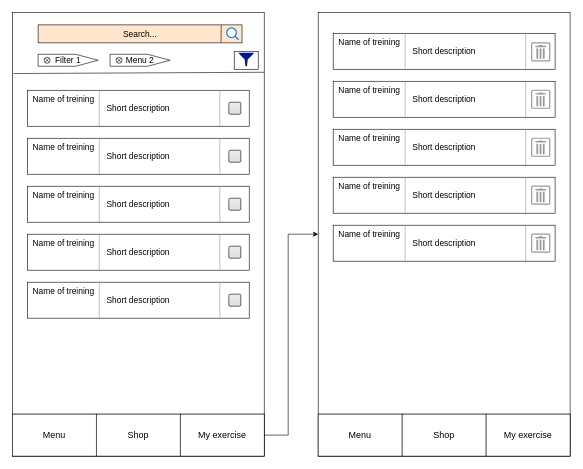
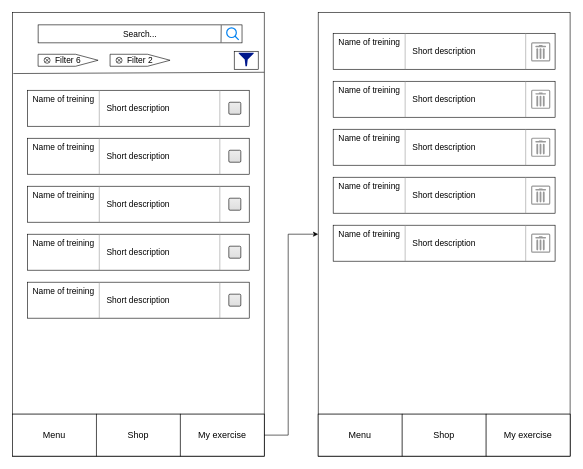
(140, 34) -> (140, 34)
(68, 60) -> (68, 60)
(140, 60) -> (140, 60)
